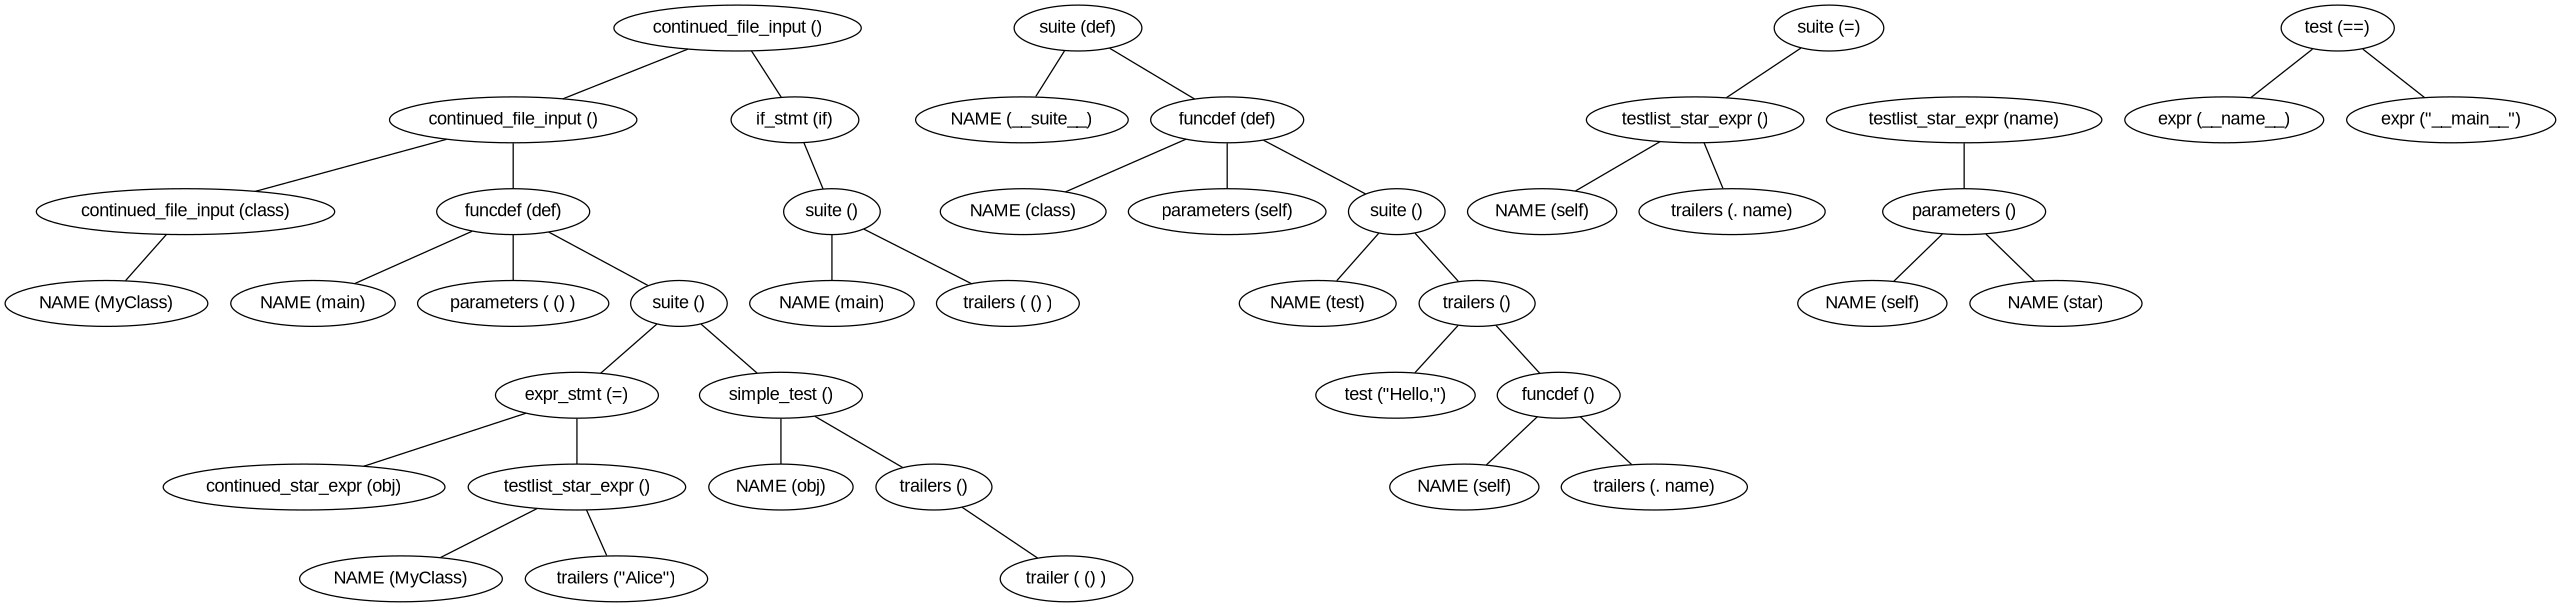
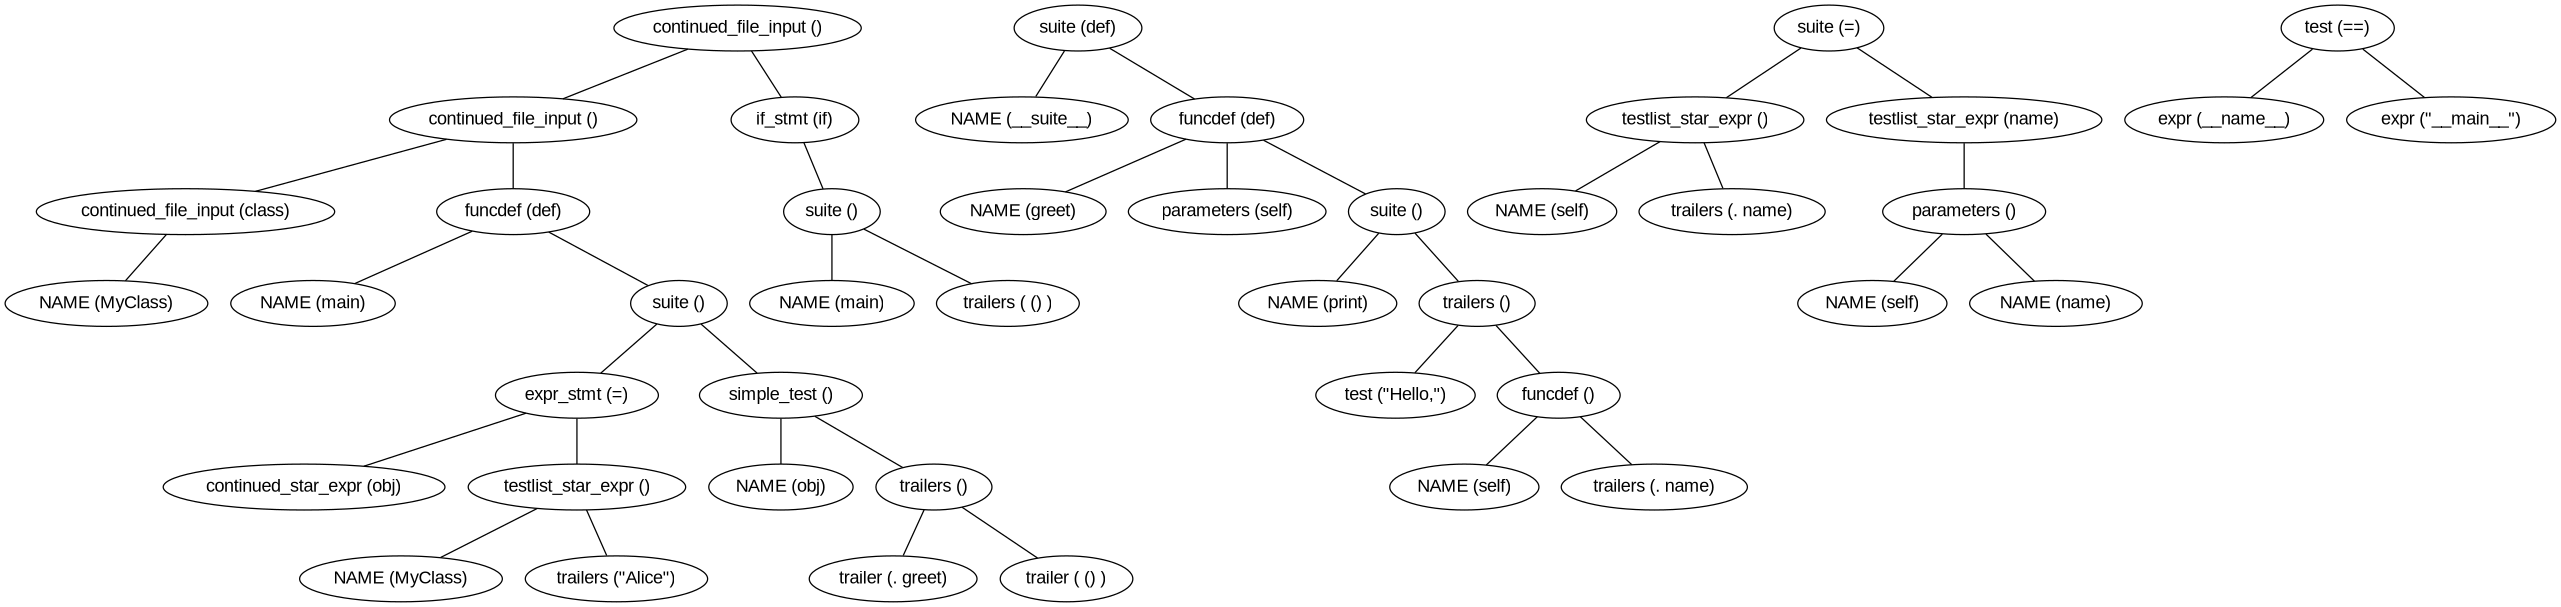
none -> (1894, 73)
(1023, 212) -> (1023, 212)
(513, 303) -> none
(1318, 303) -> (1318, 303)
(2056, 303) -> (2056, 303)
none -> (893, 579)
